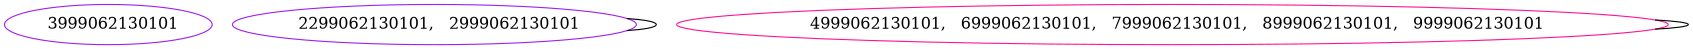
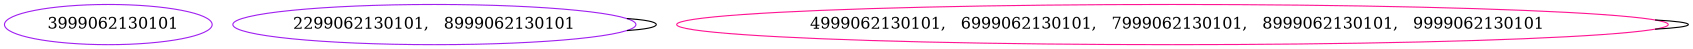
(434, 25) -> (434, 25)
